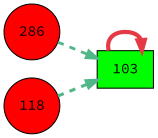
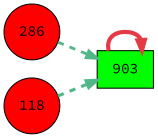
(125, 69) -> (125, 69)
